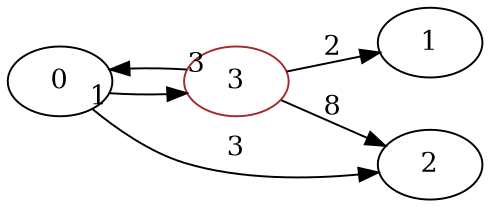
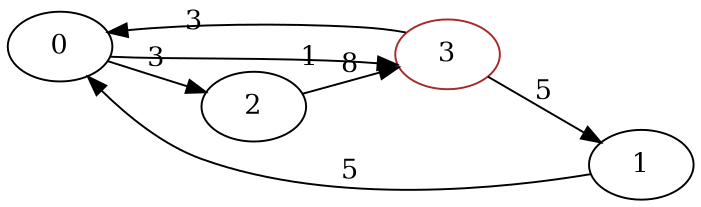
(333, 47) -> (544, 92)
(324, 119) -> (341, 83)
none -> (334, 186)
